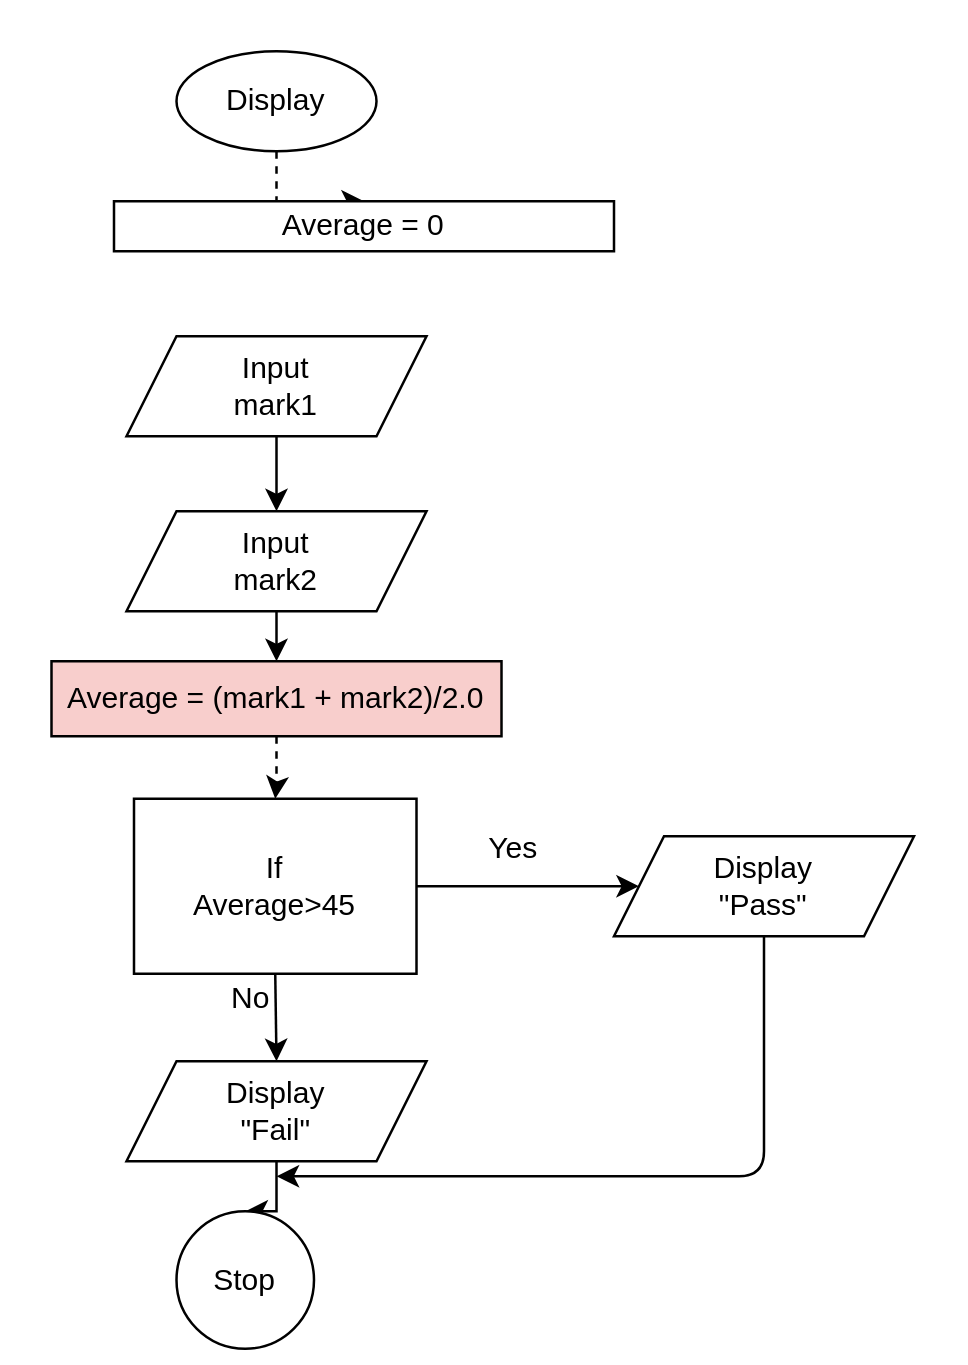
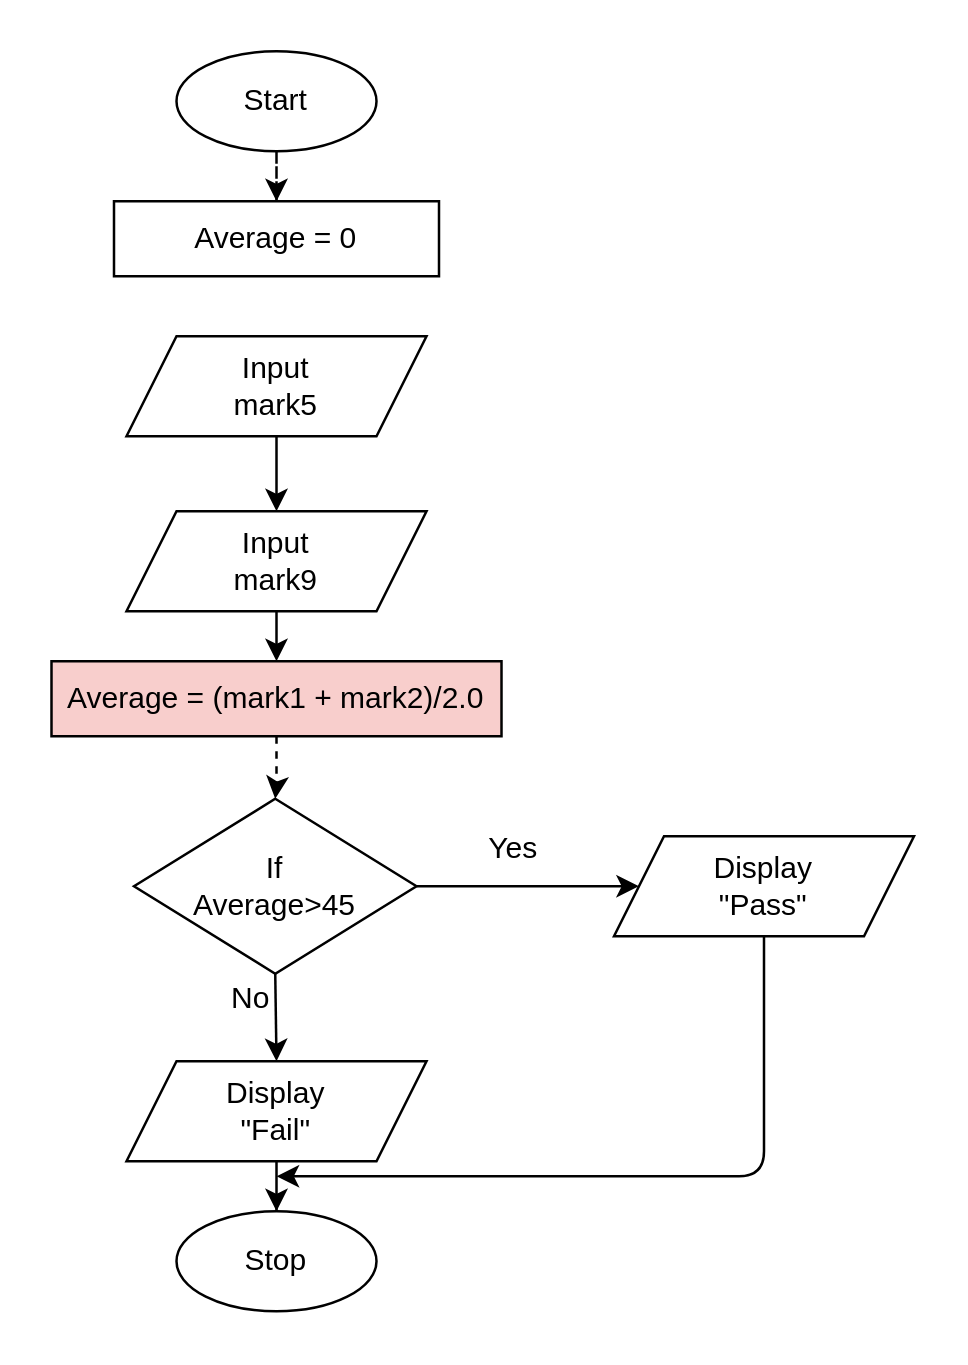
(276, 101) -> (276, 101)
(364, 226) -> (276, 239)
(276, 386) -> (276, 386)
(276, 561) -> (276, 561)
(275, 886) -> (275, 886)
(245, 1280) -> (276, 1261)
